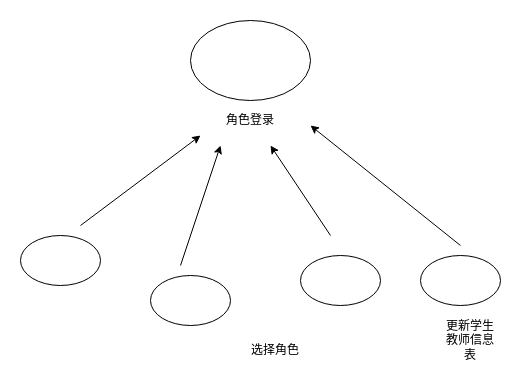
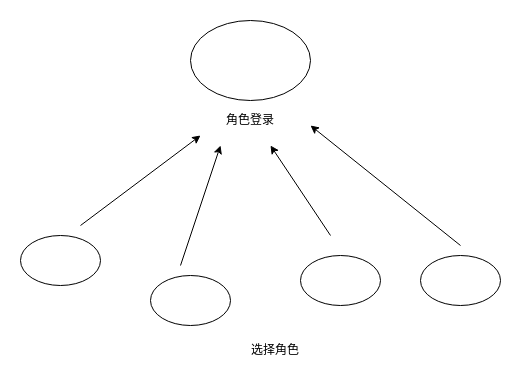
(471, 341) -> none
